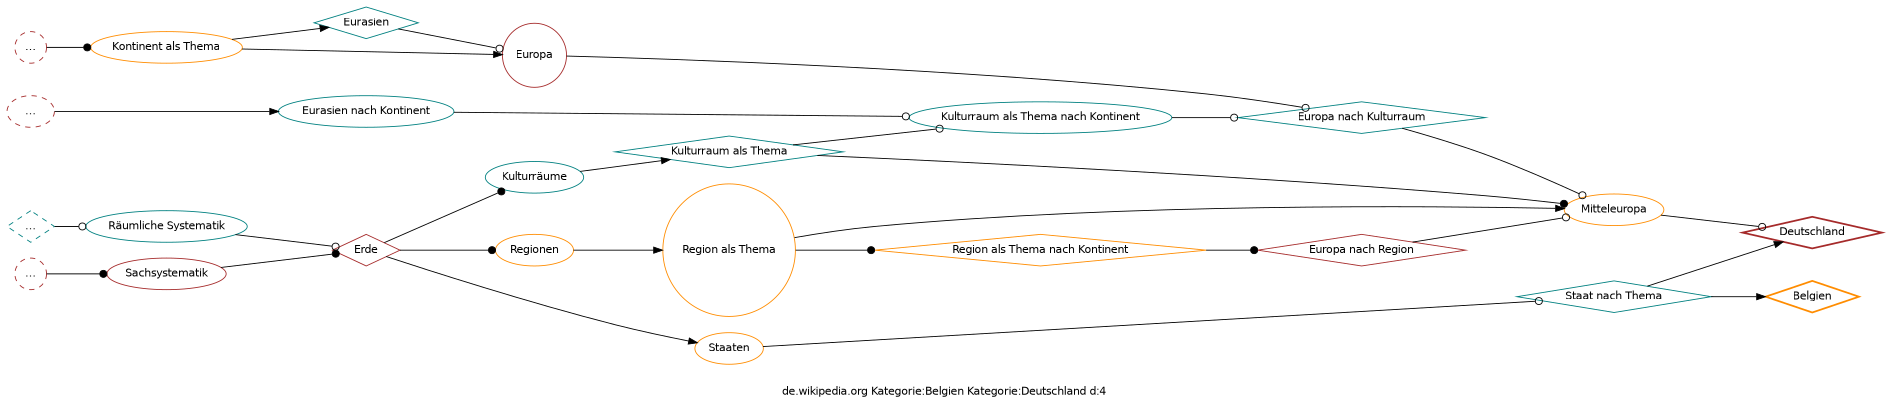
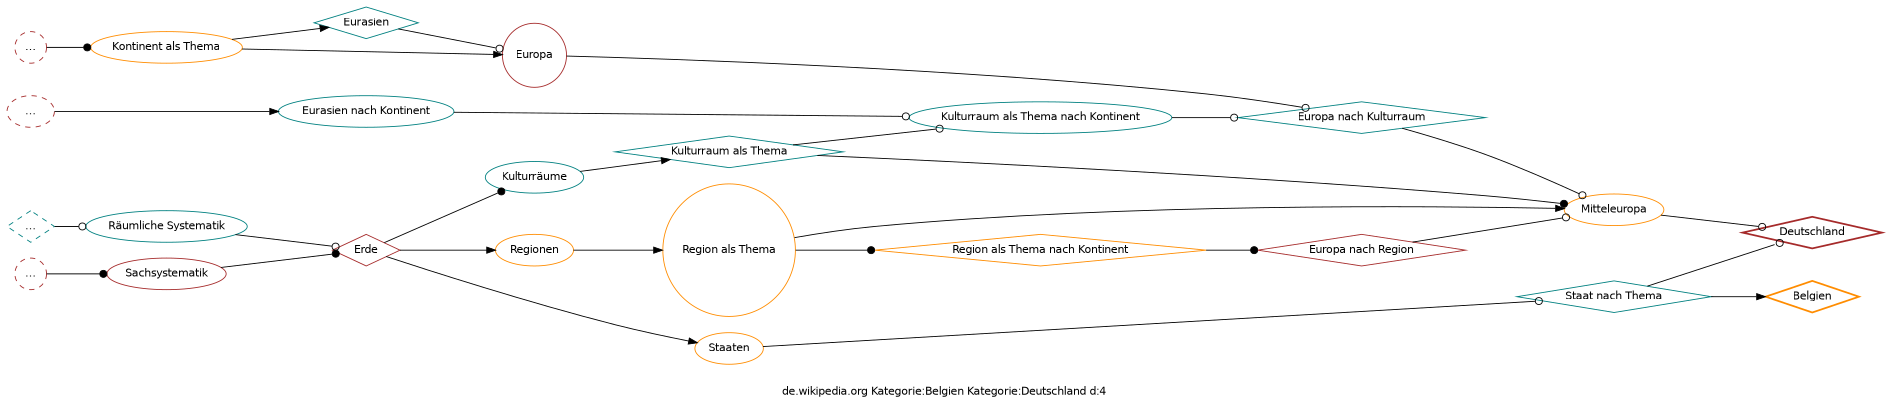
(444, 250) -> (444, 250)
(1711, 265) -> (1711, 265)
